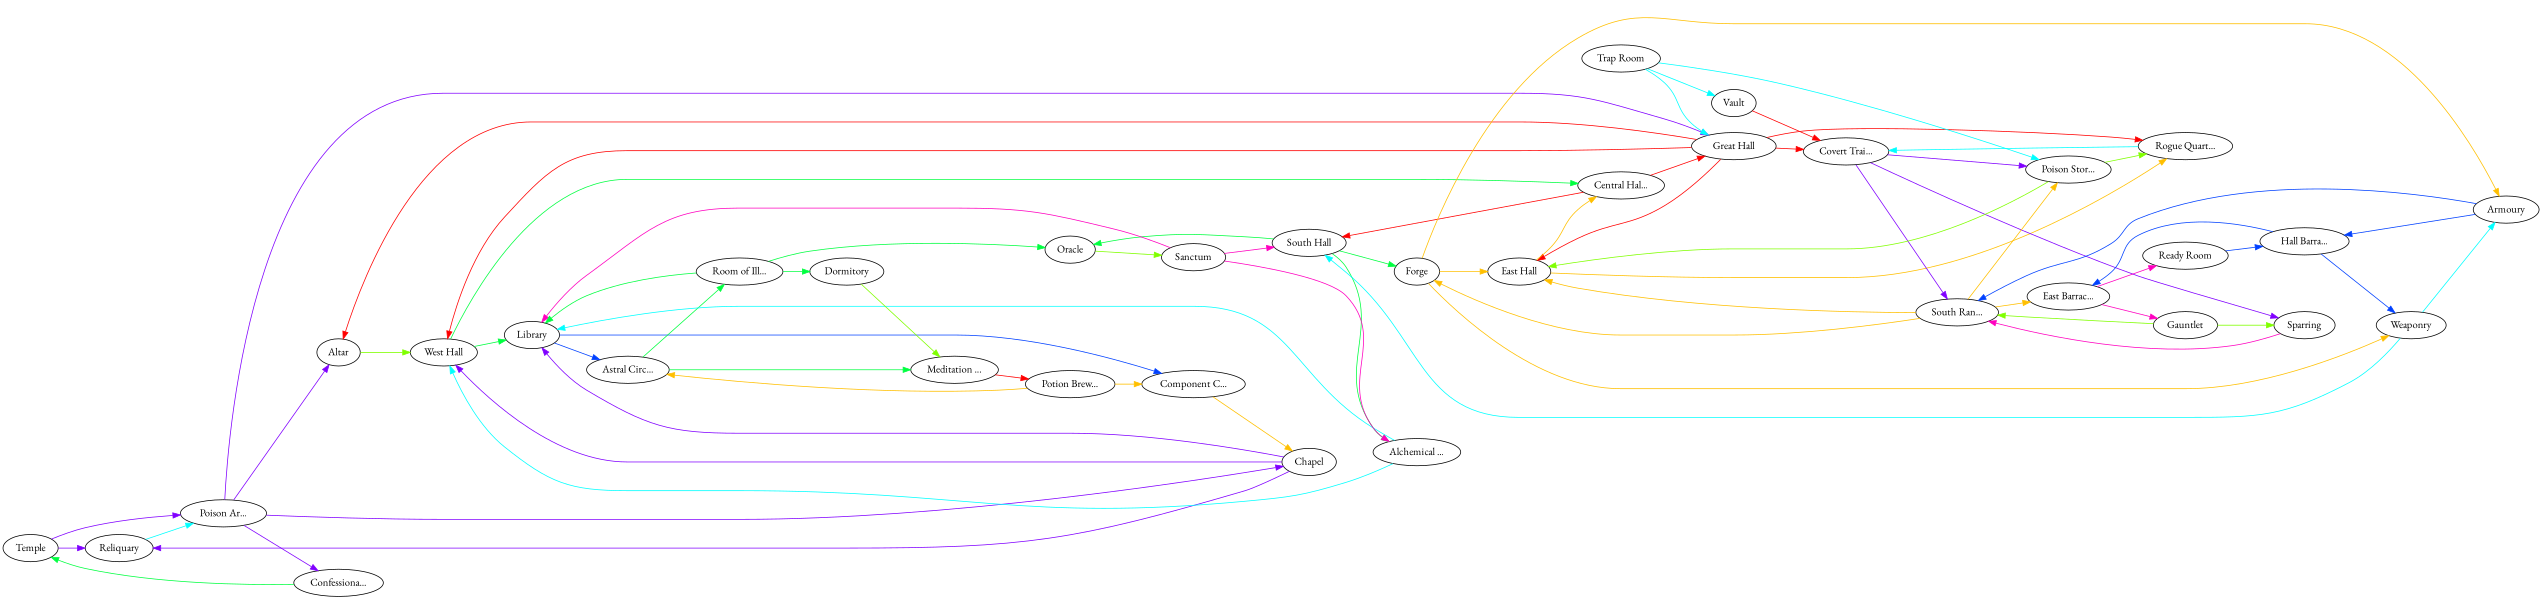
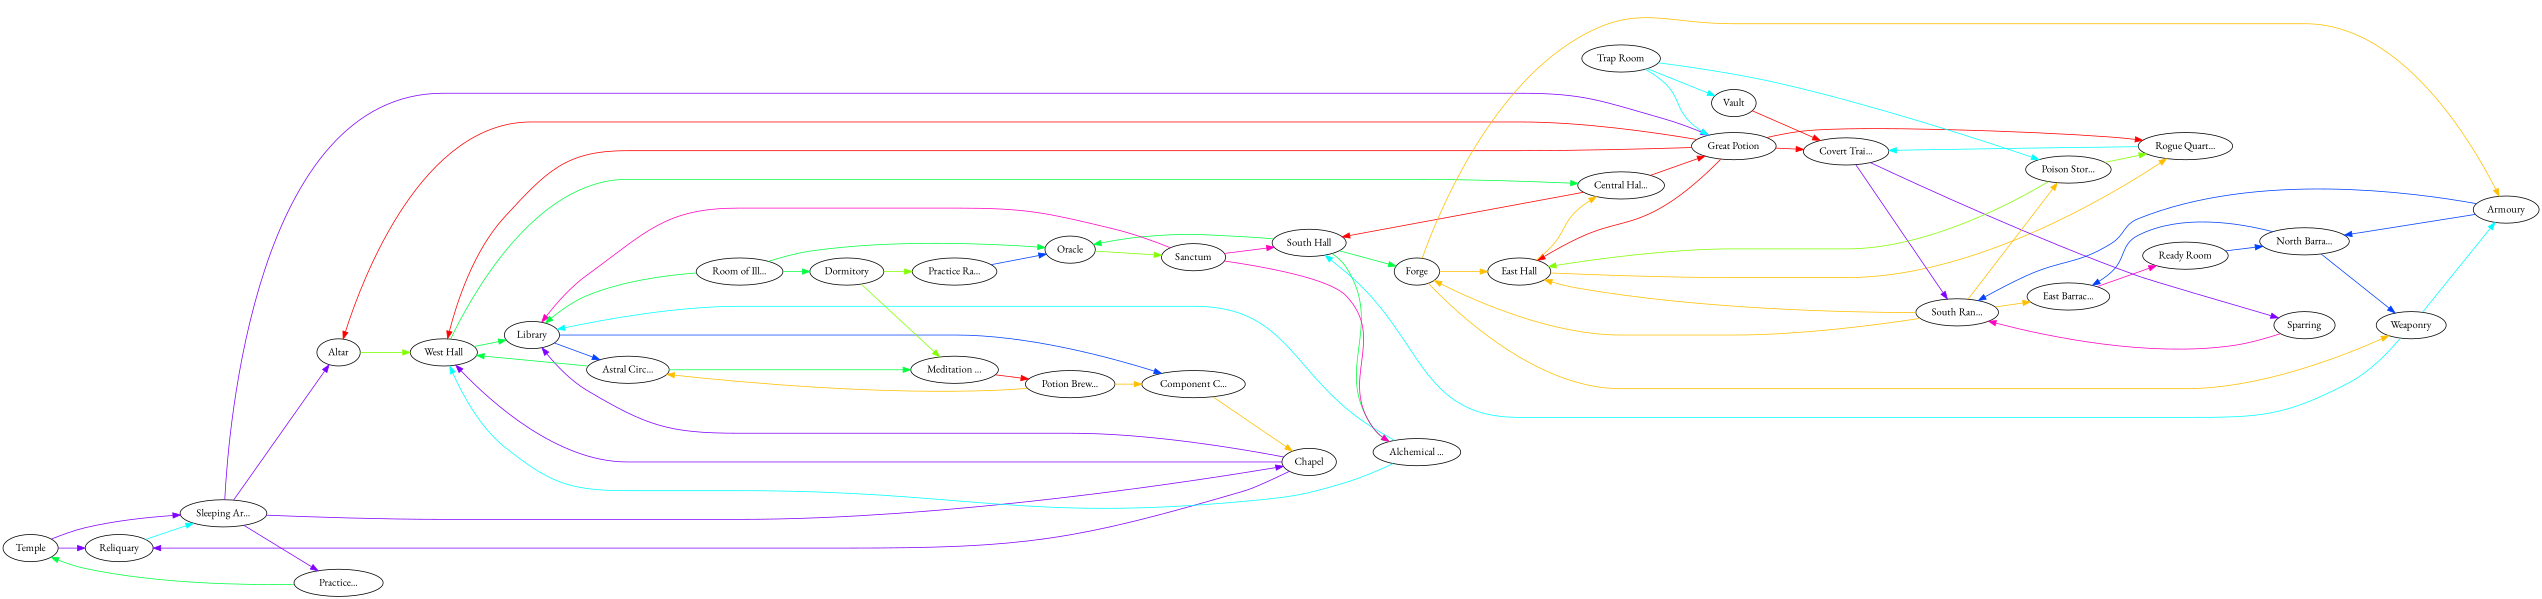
(1734, 146) -> (1734, 146)
(1953, 160) -> none
(2305, 241) -> (2305, 241)
none -> (955, 272)
(681, 323) -> (536, 361)
(2185, 325) -> none
(223, 513) -> (223, 513)
(339, 583) -> (339, 583)
